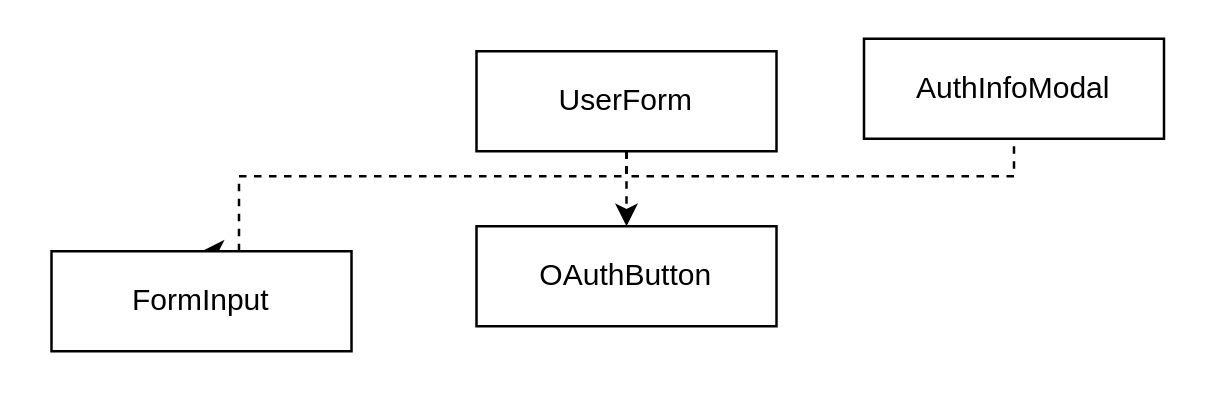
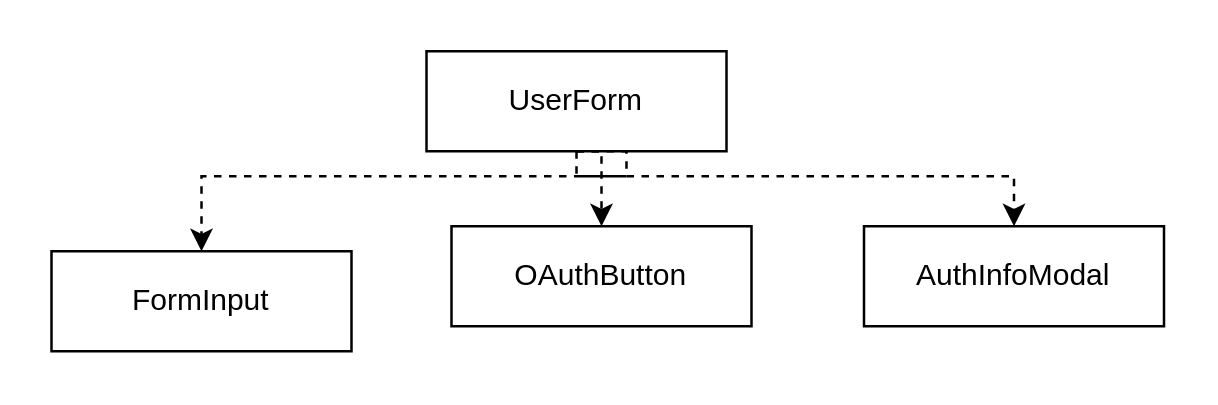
(1014, 89) -> (1014, 276)
(626, 101) -> (576, 101)
(626, 276) -> (601, 276)
